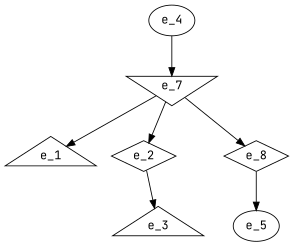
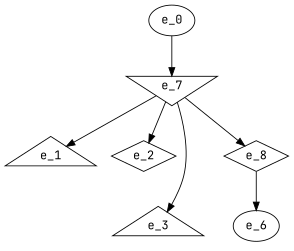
(172, 20) -> (172, 20)
(150, 185) -> (186, 154)
(256, 226) -> (256, 226)
